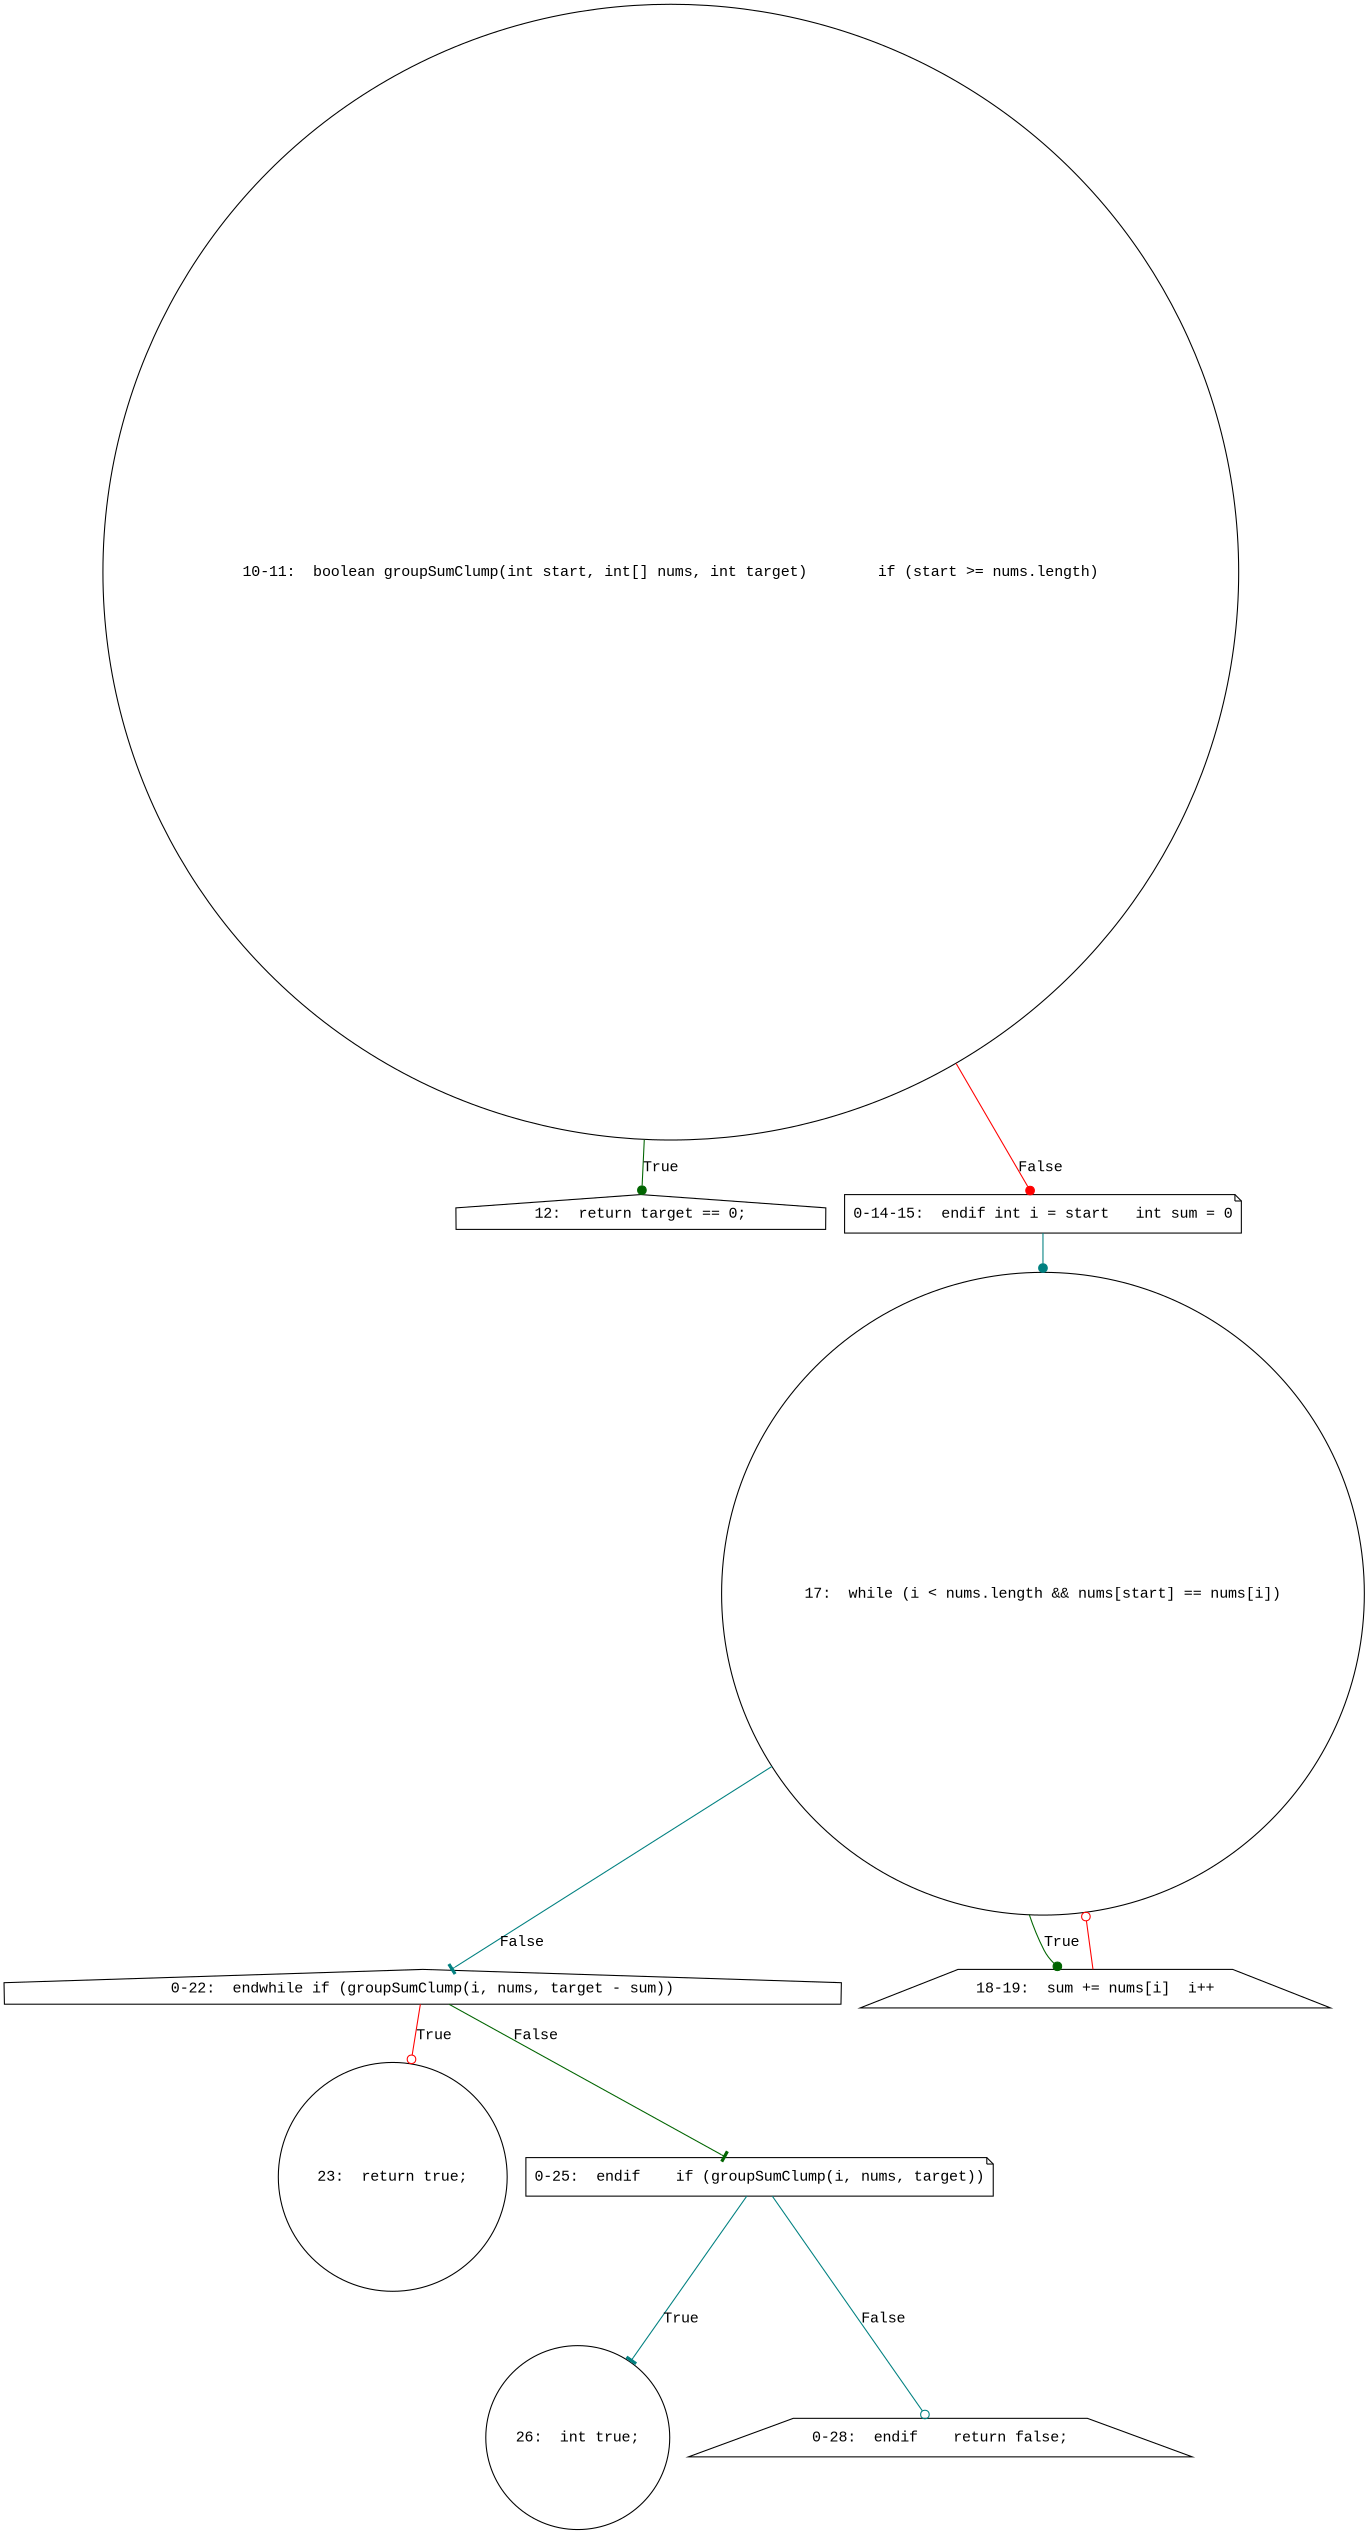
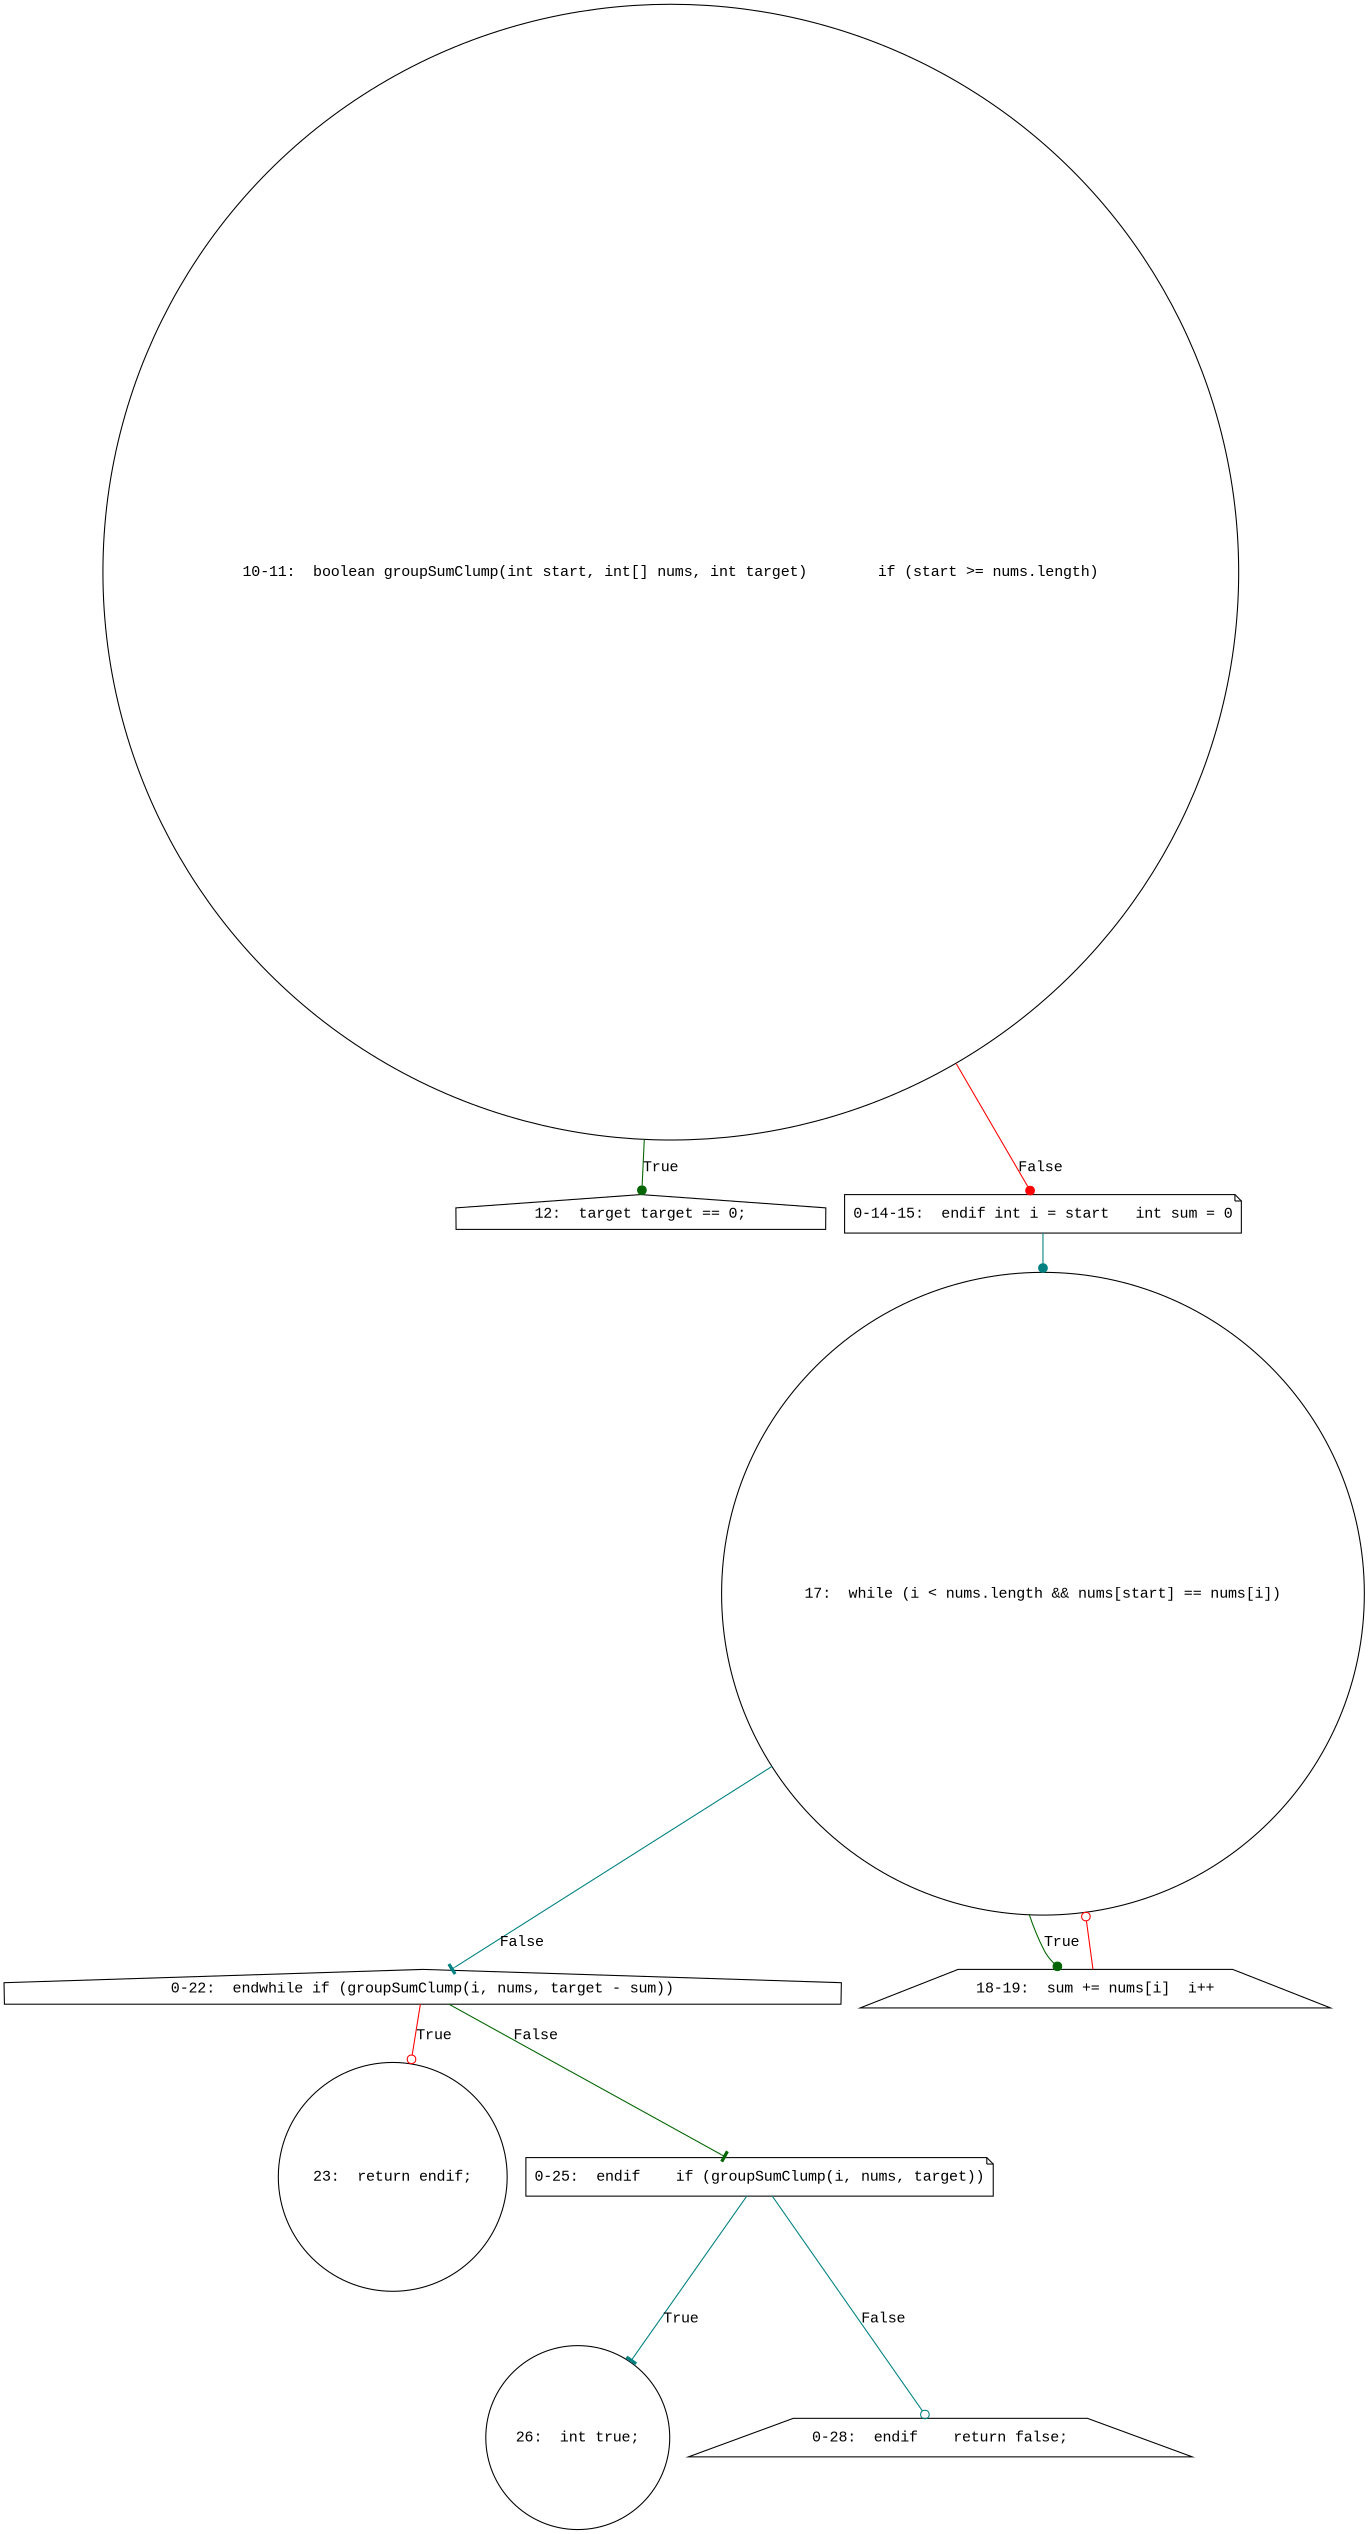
(641, 1214) -> (641, 1214)
(393, 2177) -> (393, 2177)
